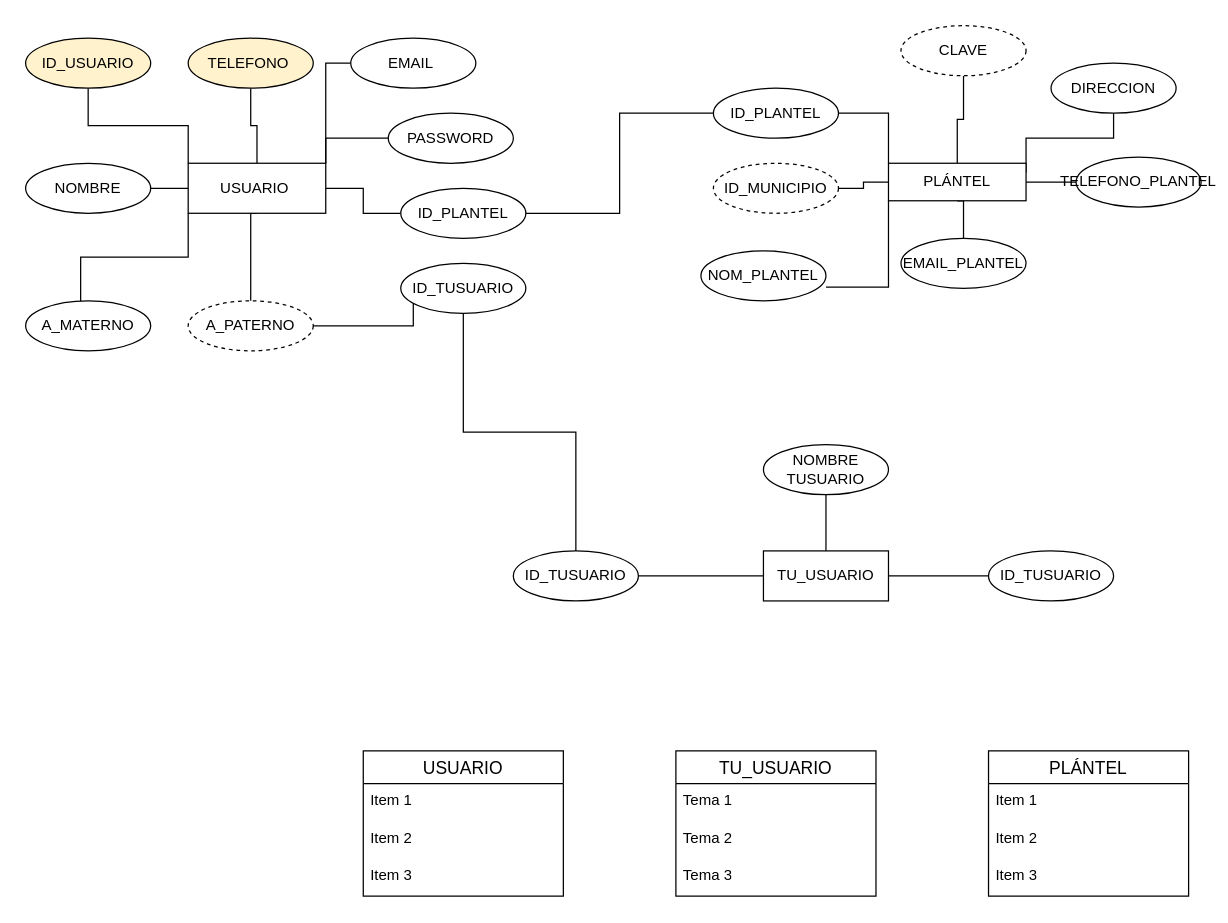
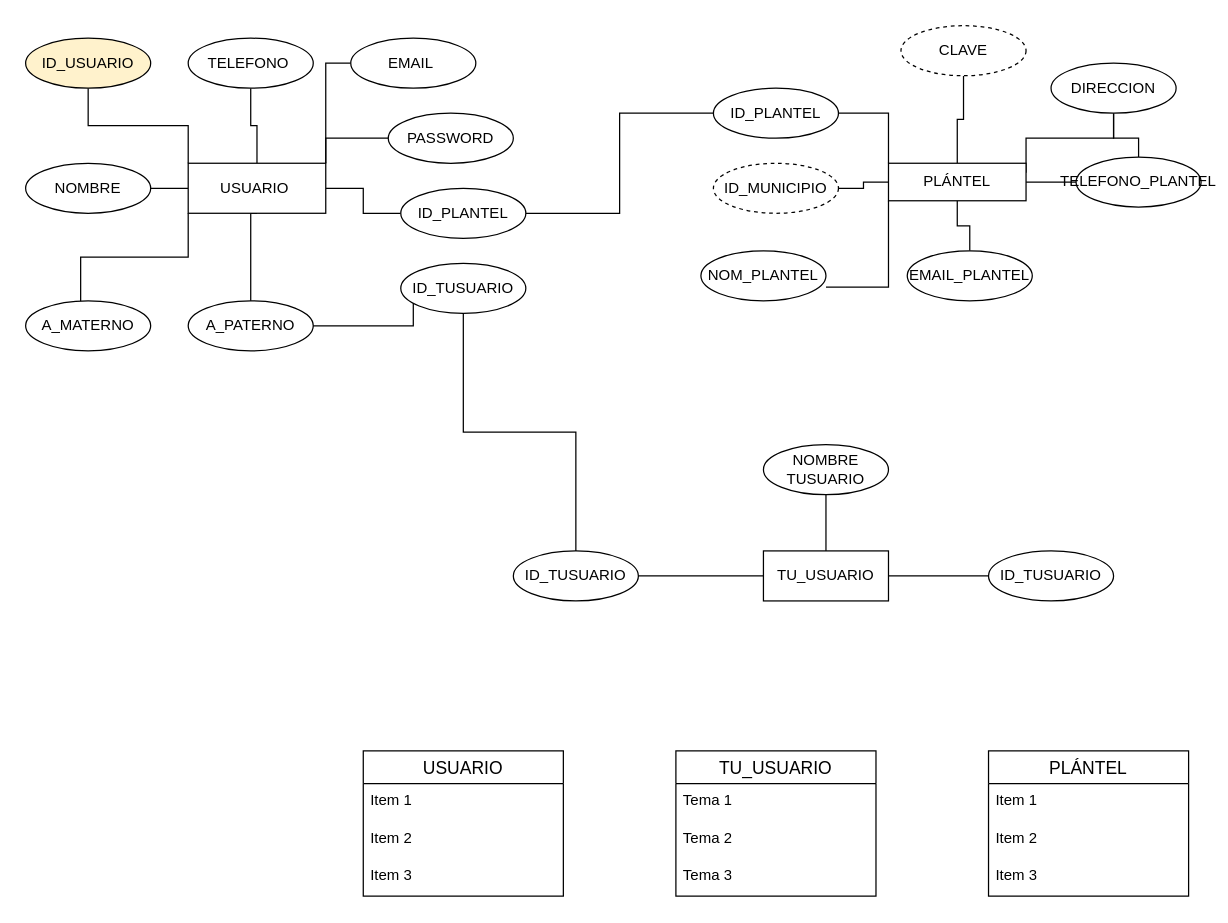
(251, 63) -> (251, 63)
none -> (1135, 138)
(963, 263) -> (969, 276)
(251, 326) -> (251, 326)
